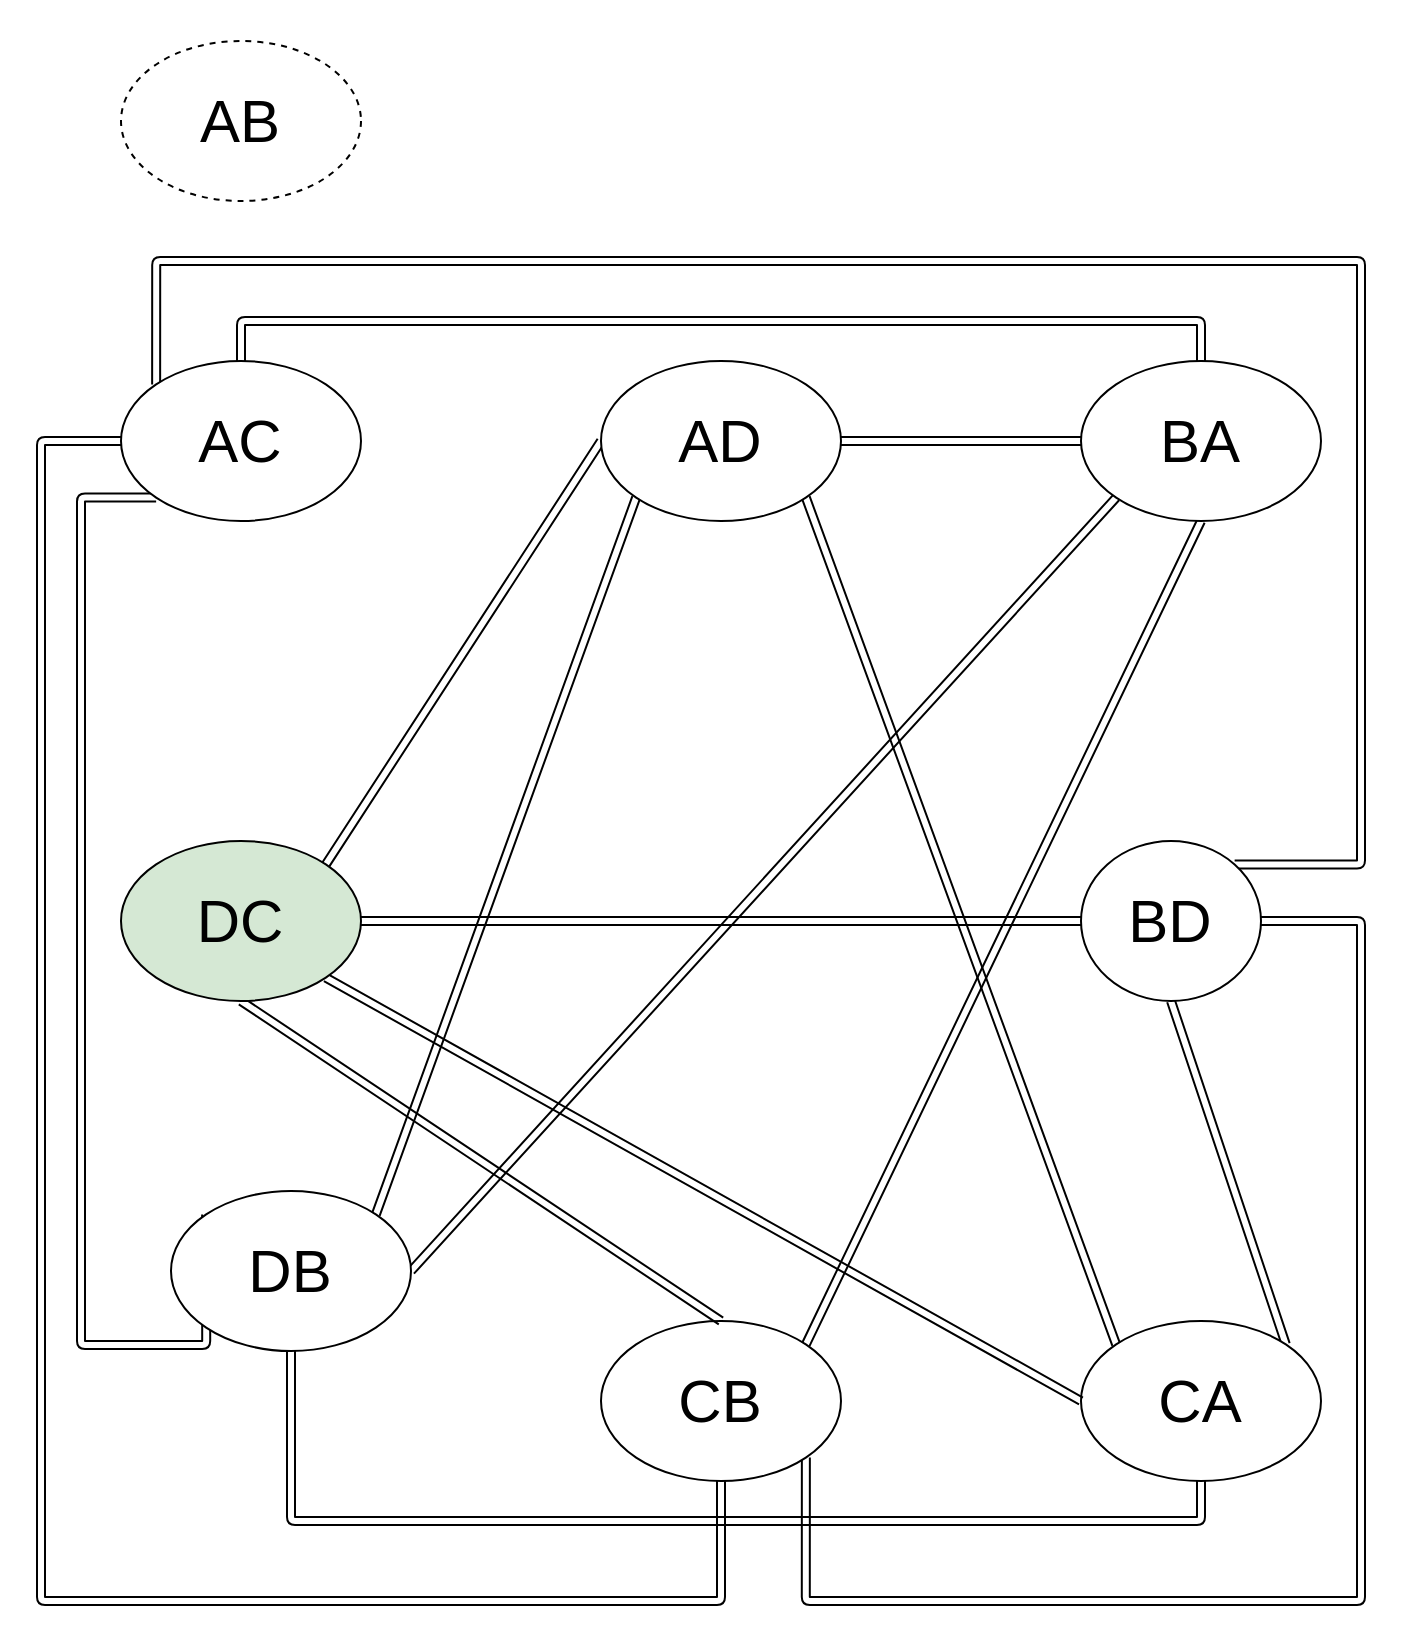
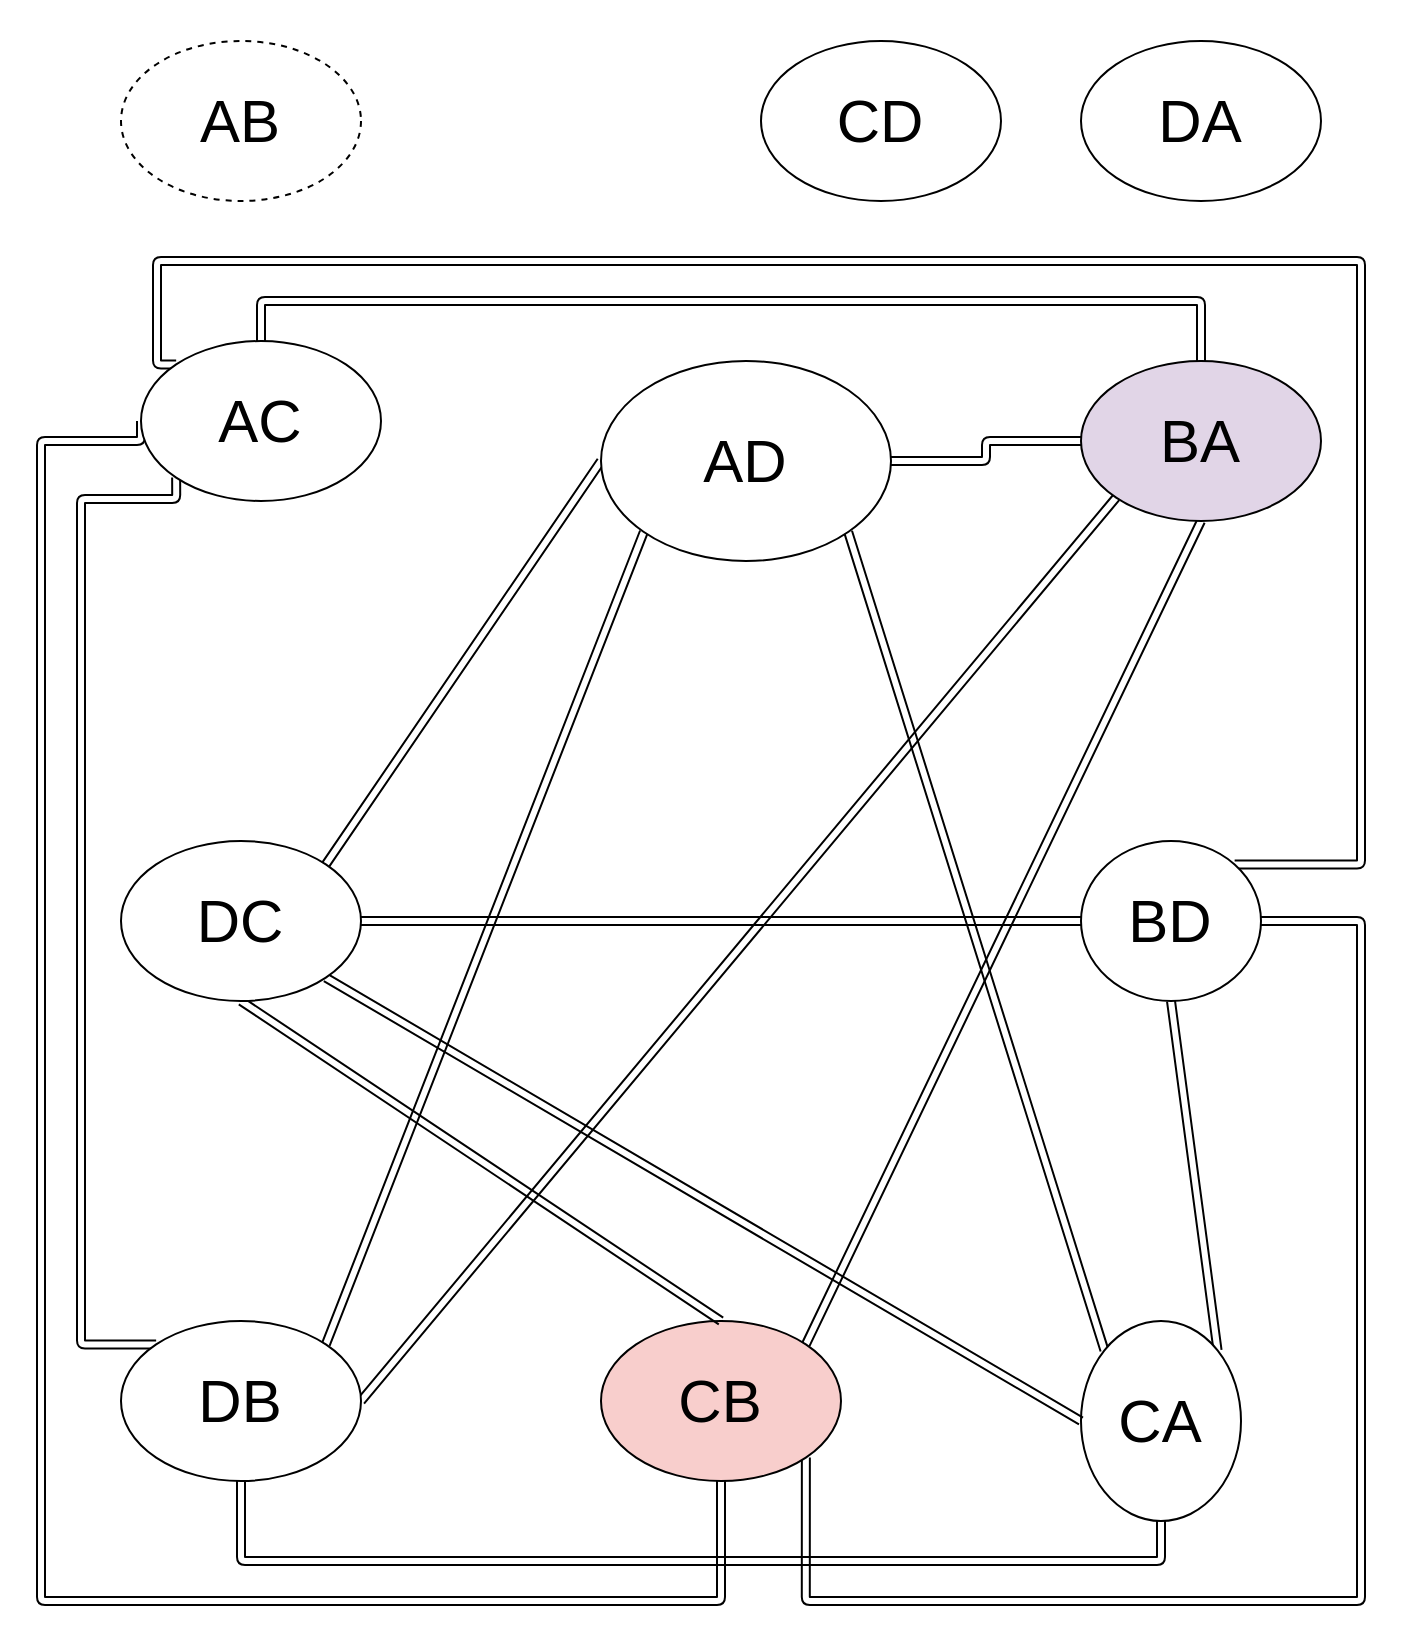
none -> (881, 121)
none -> (1201, 121)
(241, 441) -> (261, 421)
(721, 441) -> (746, 461)
(1201, 441) -> (1201, 441)
(241, 921) -> (241, 921)
(291, 1271) -> (241, 1401)
(721, 1401) -> (721, 1401)
(1201, 1401) -> (1161, 1421)
